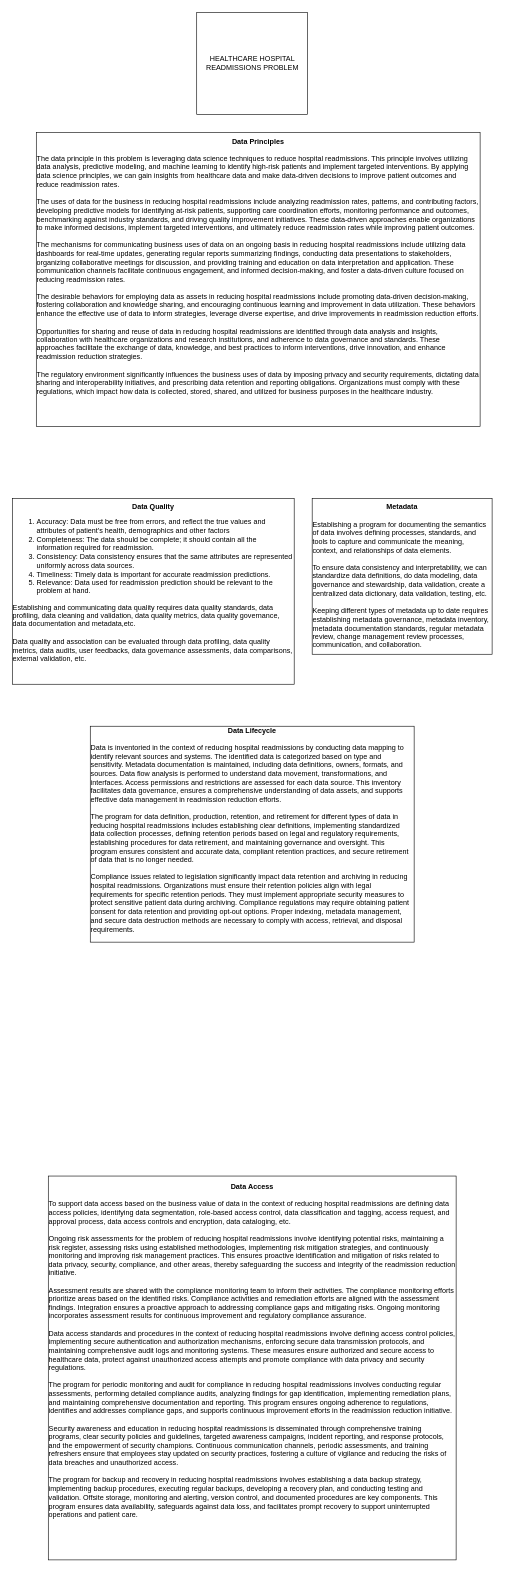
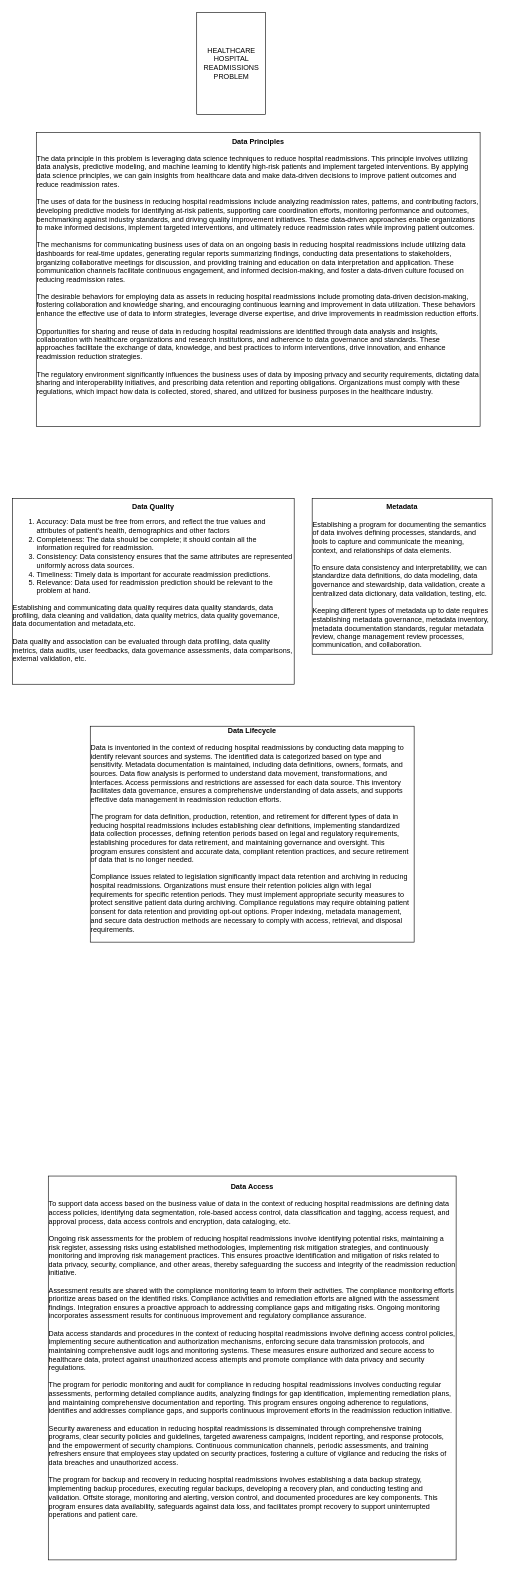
(252, 63) -> (231, 63)
